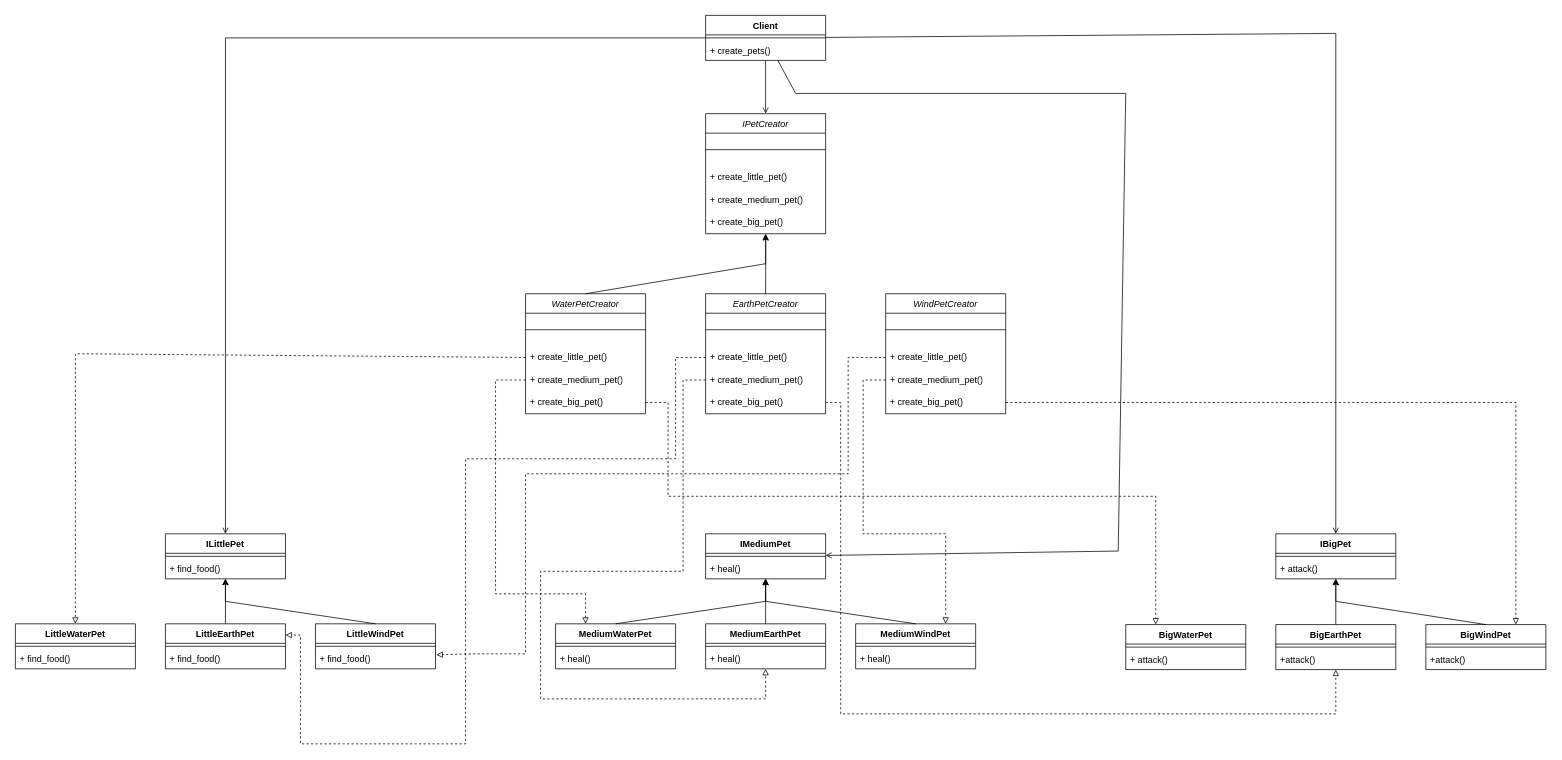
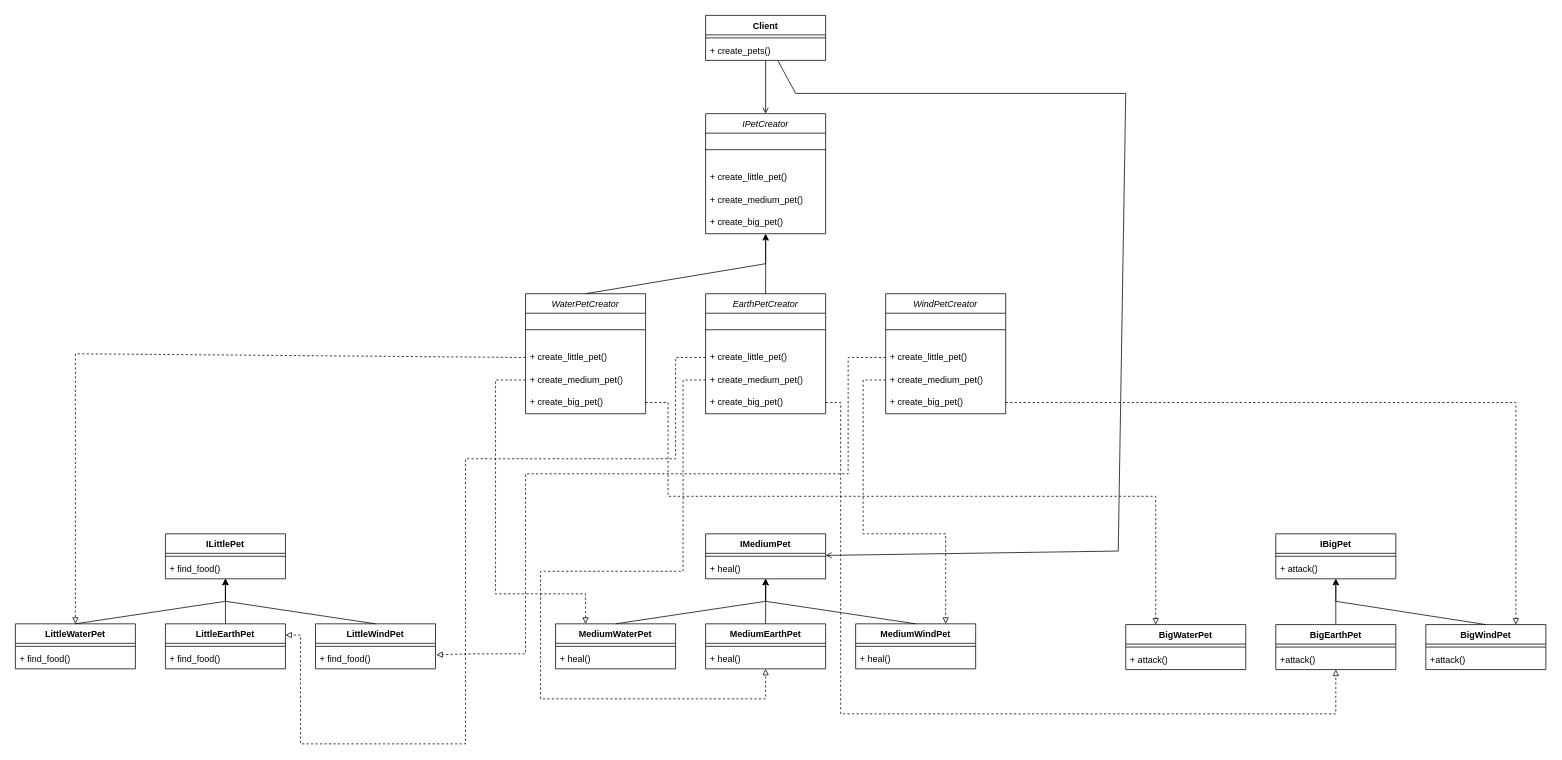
(1330, 33) -> none
(225, 46) -> none
none -> (151, 612)
